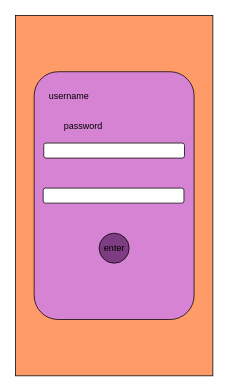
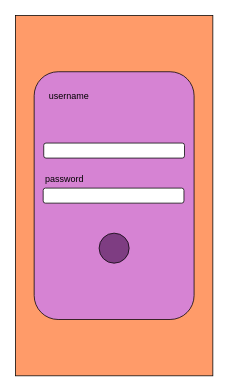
(106, 126) -> (87, 179)
(114, 248) -> none
